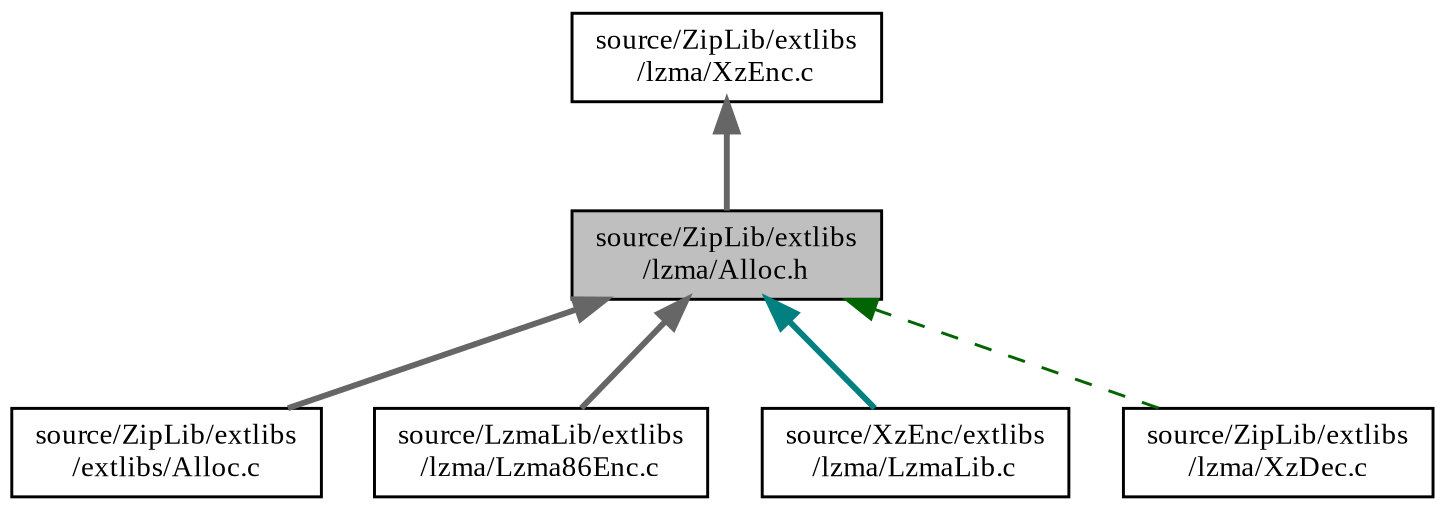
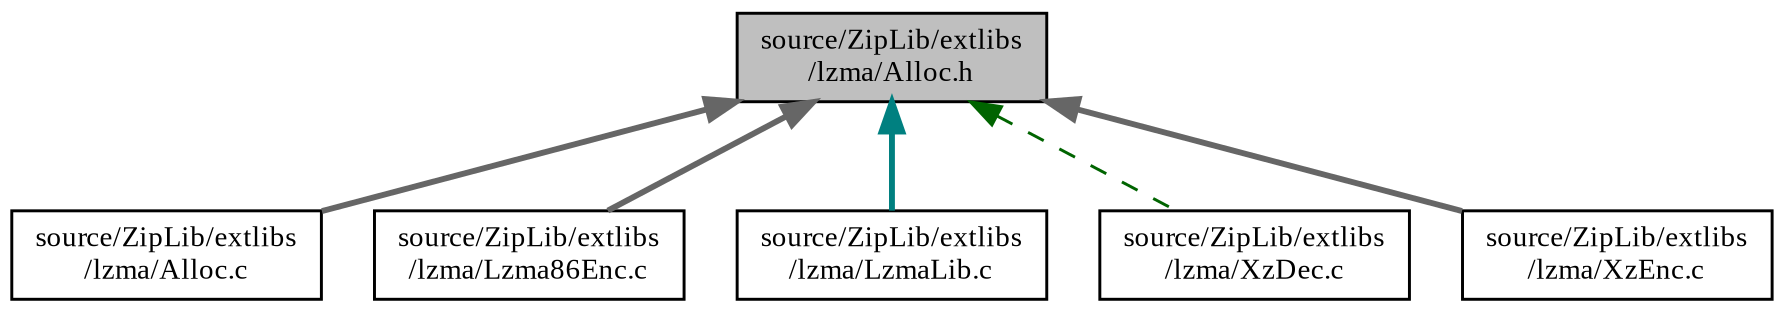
(727, 171) -> (1269, 160)
(167, 453) -> (167, 255)
(541, 453) -> (529, 255)
(916, 453) -> (892, 255)
